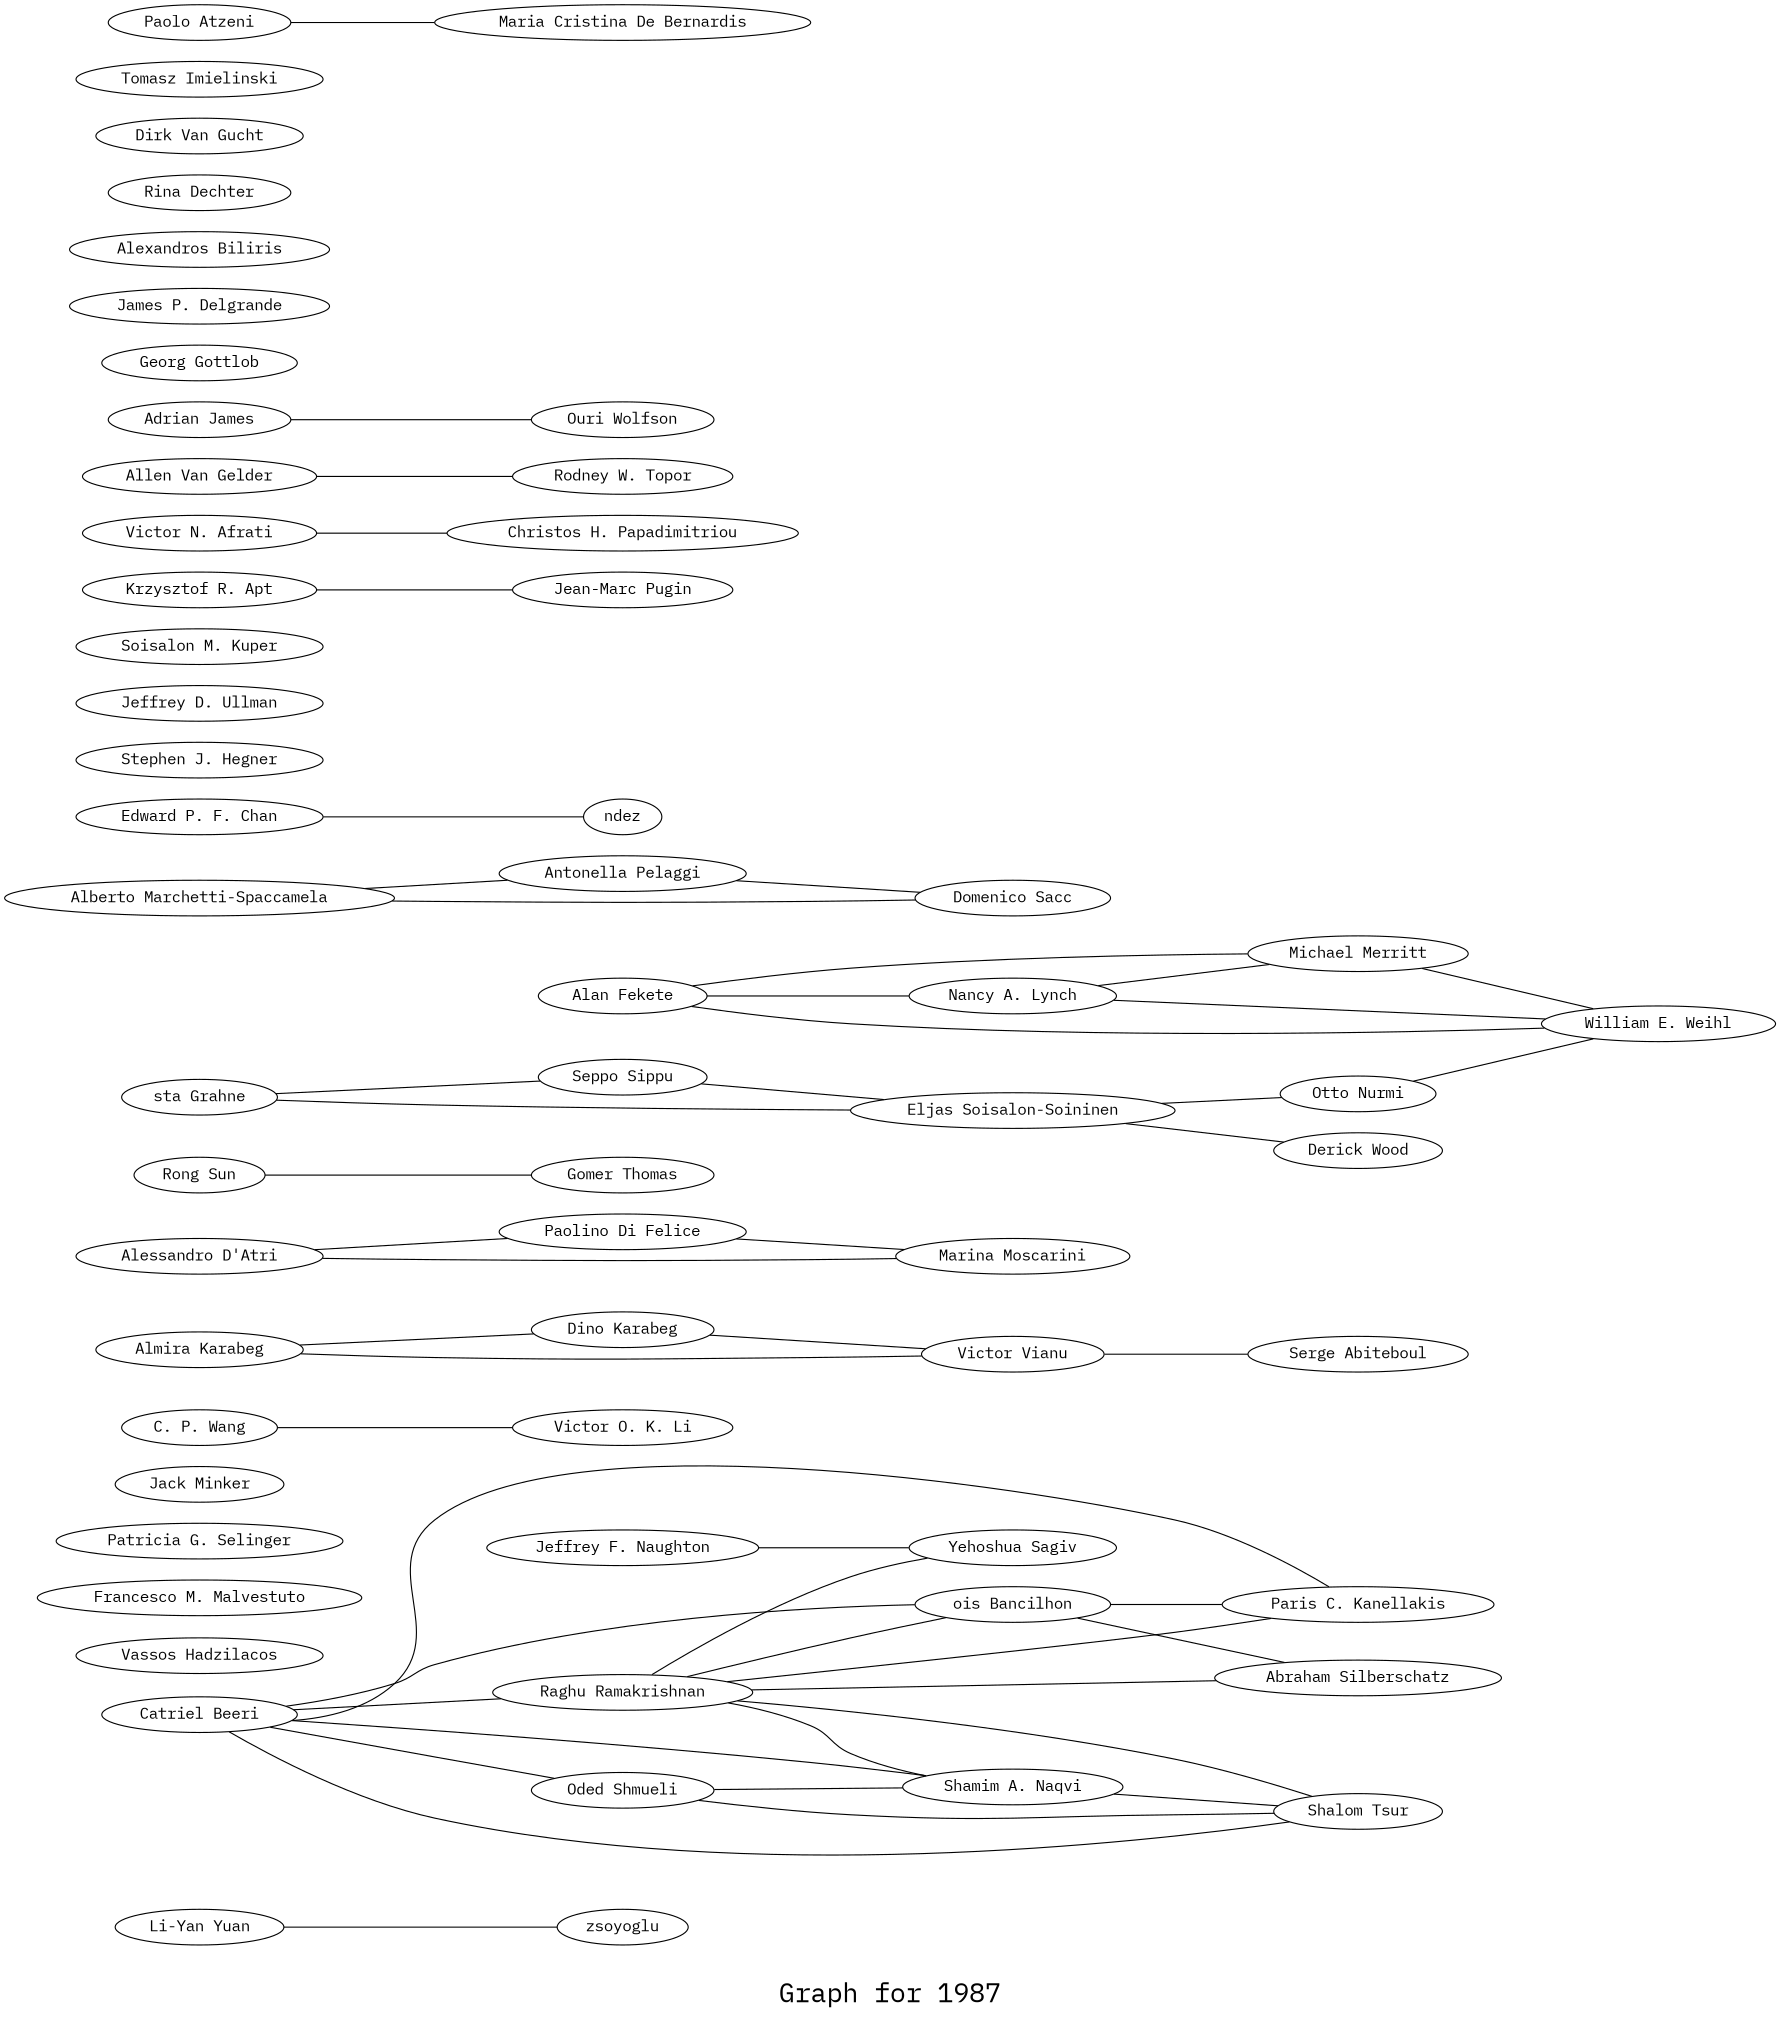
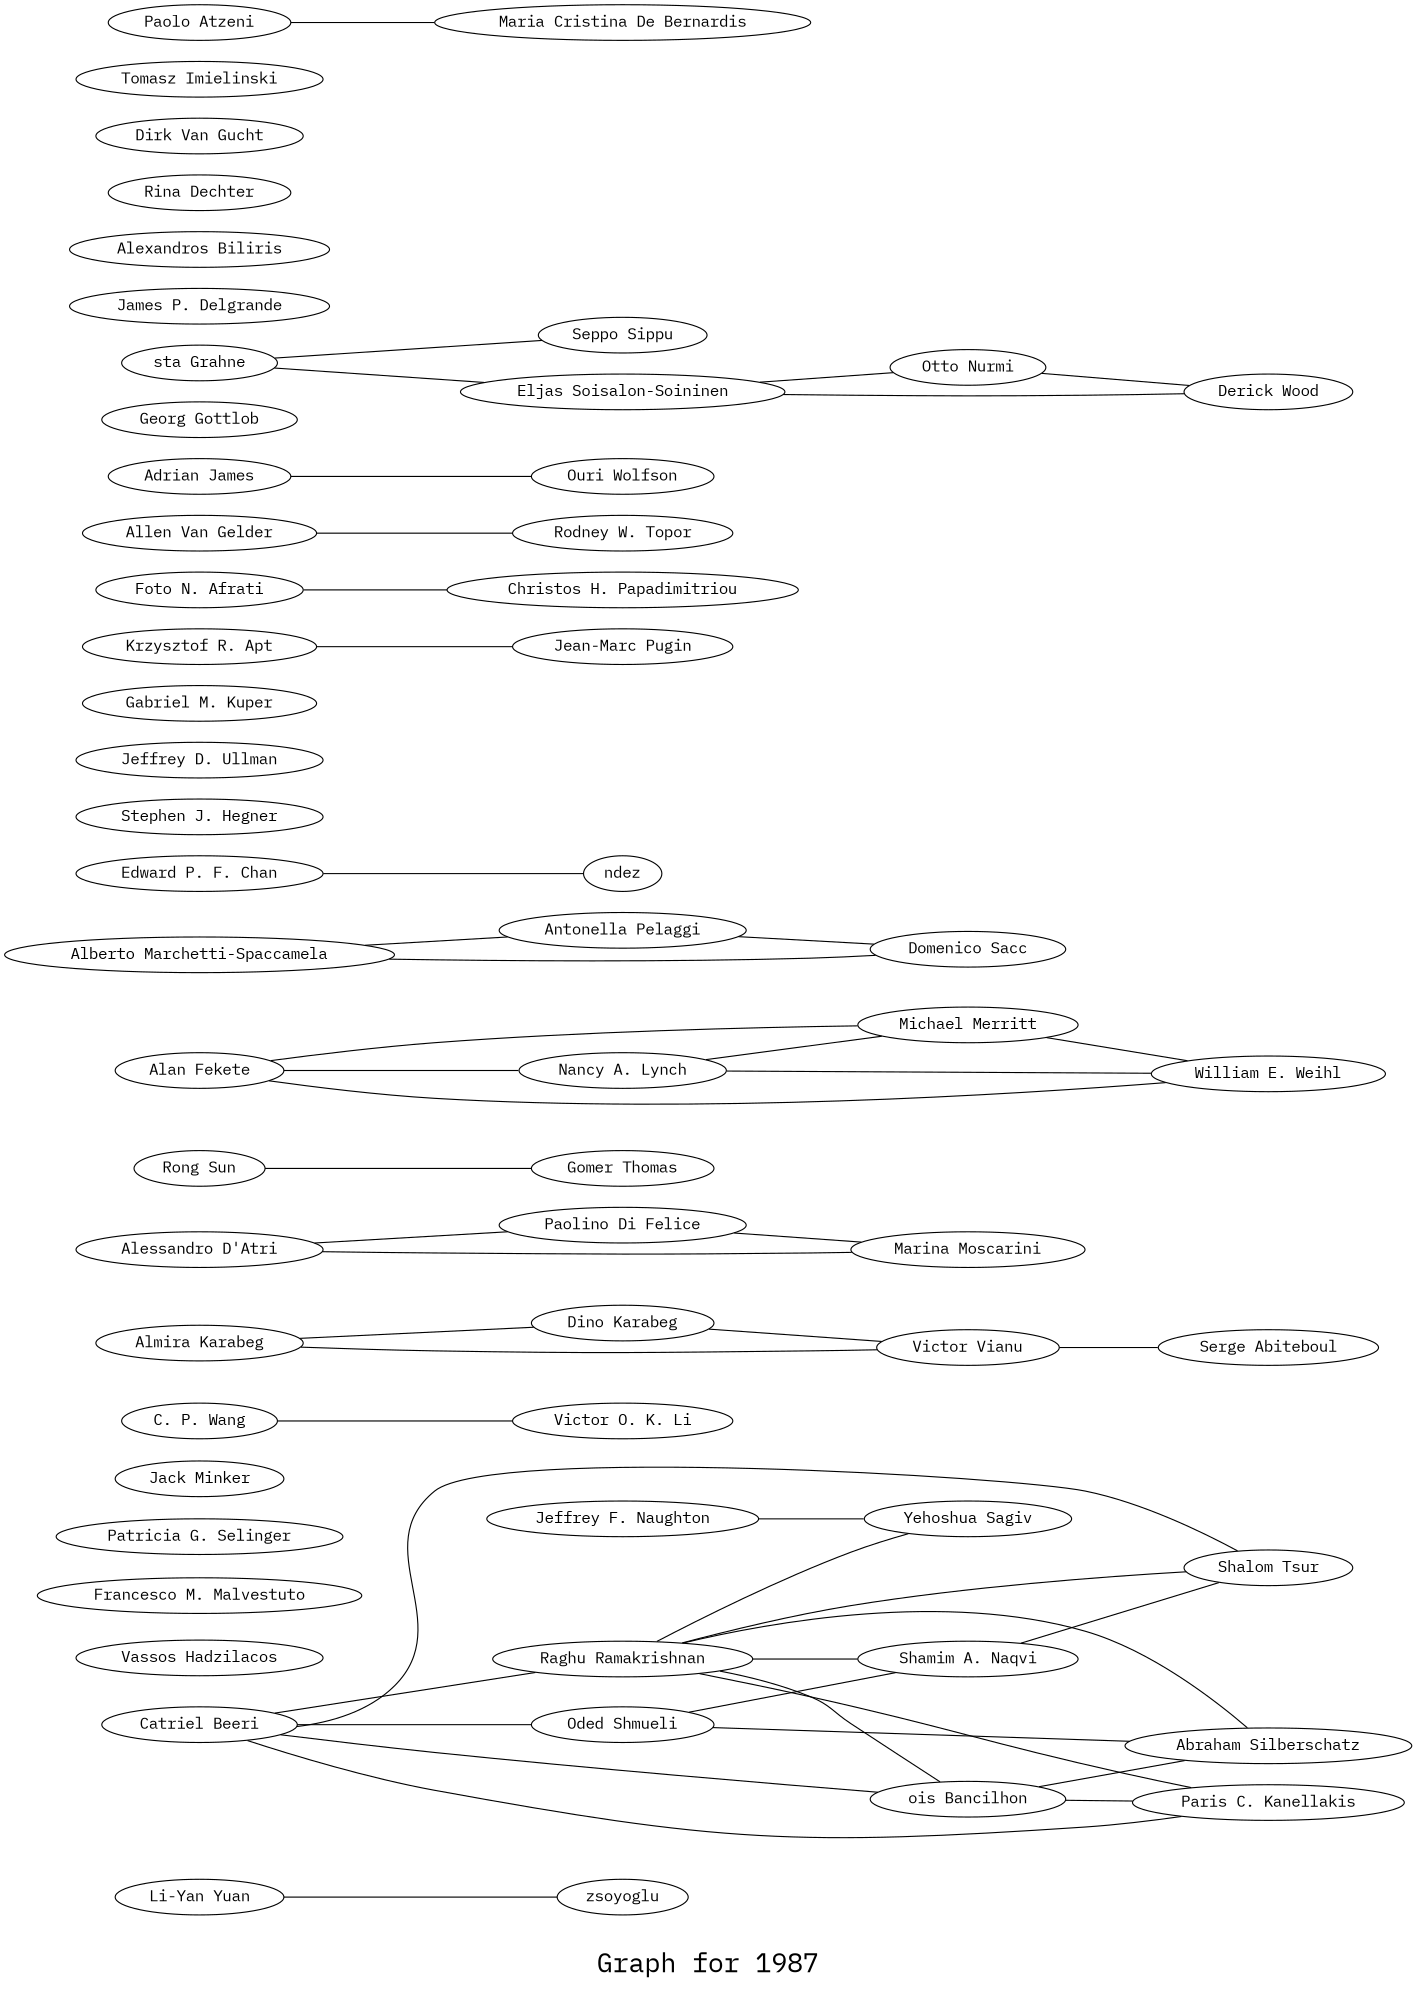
(200, 533) -> (200, 590)
(200, 647) -> (200, 703)
(1503, 1060) -> (1115, 379)
(793, 1092) -> none
(610, 1744) -> none
(986, 1818) -> (921, 1734)
